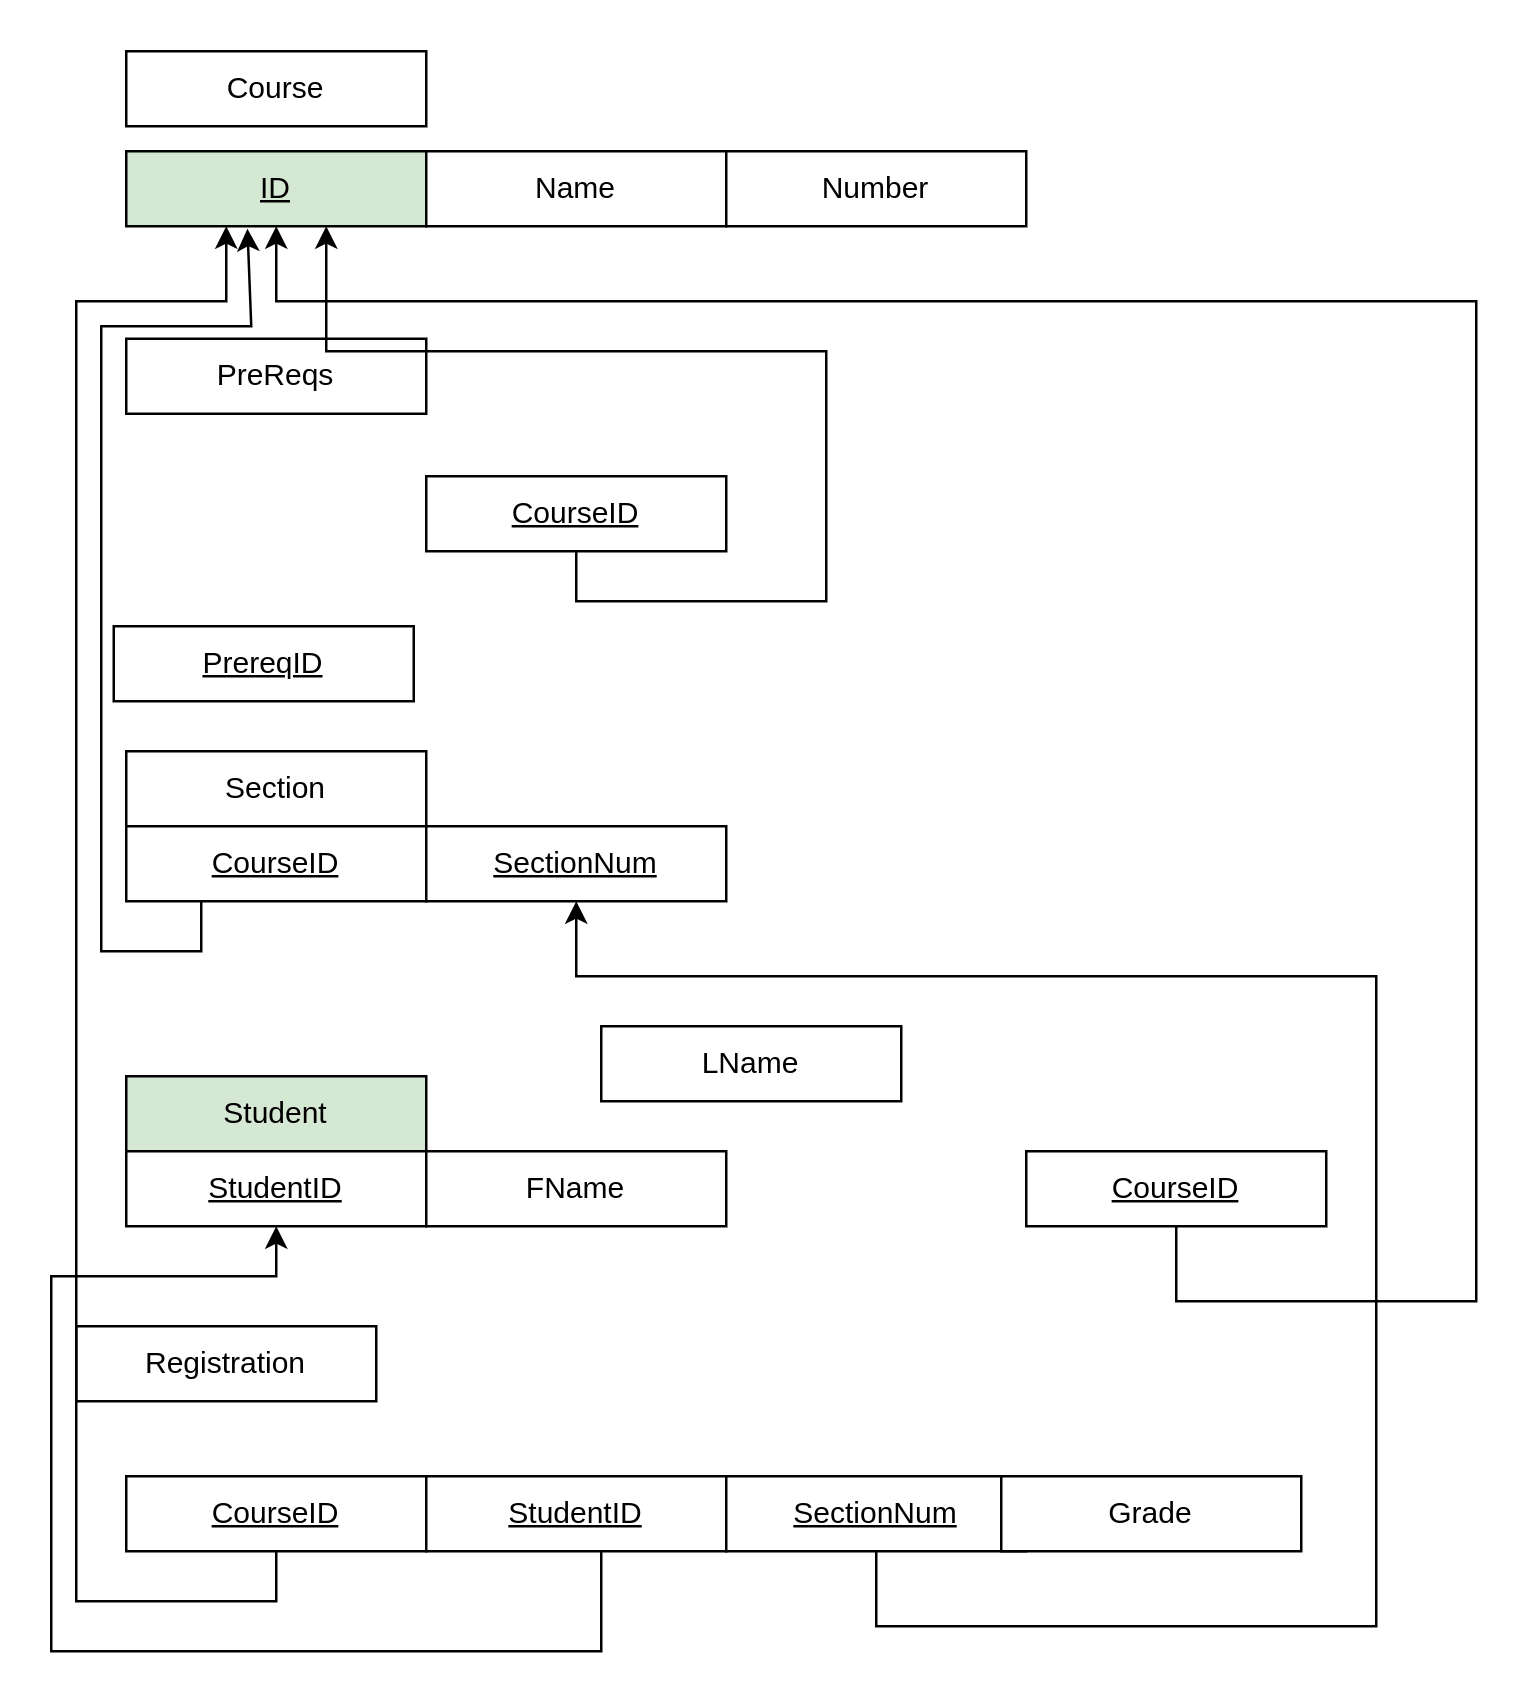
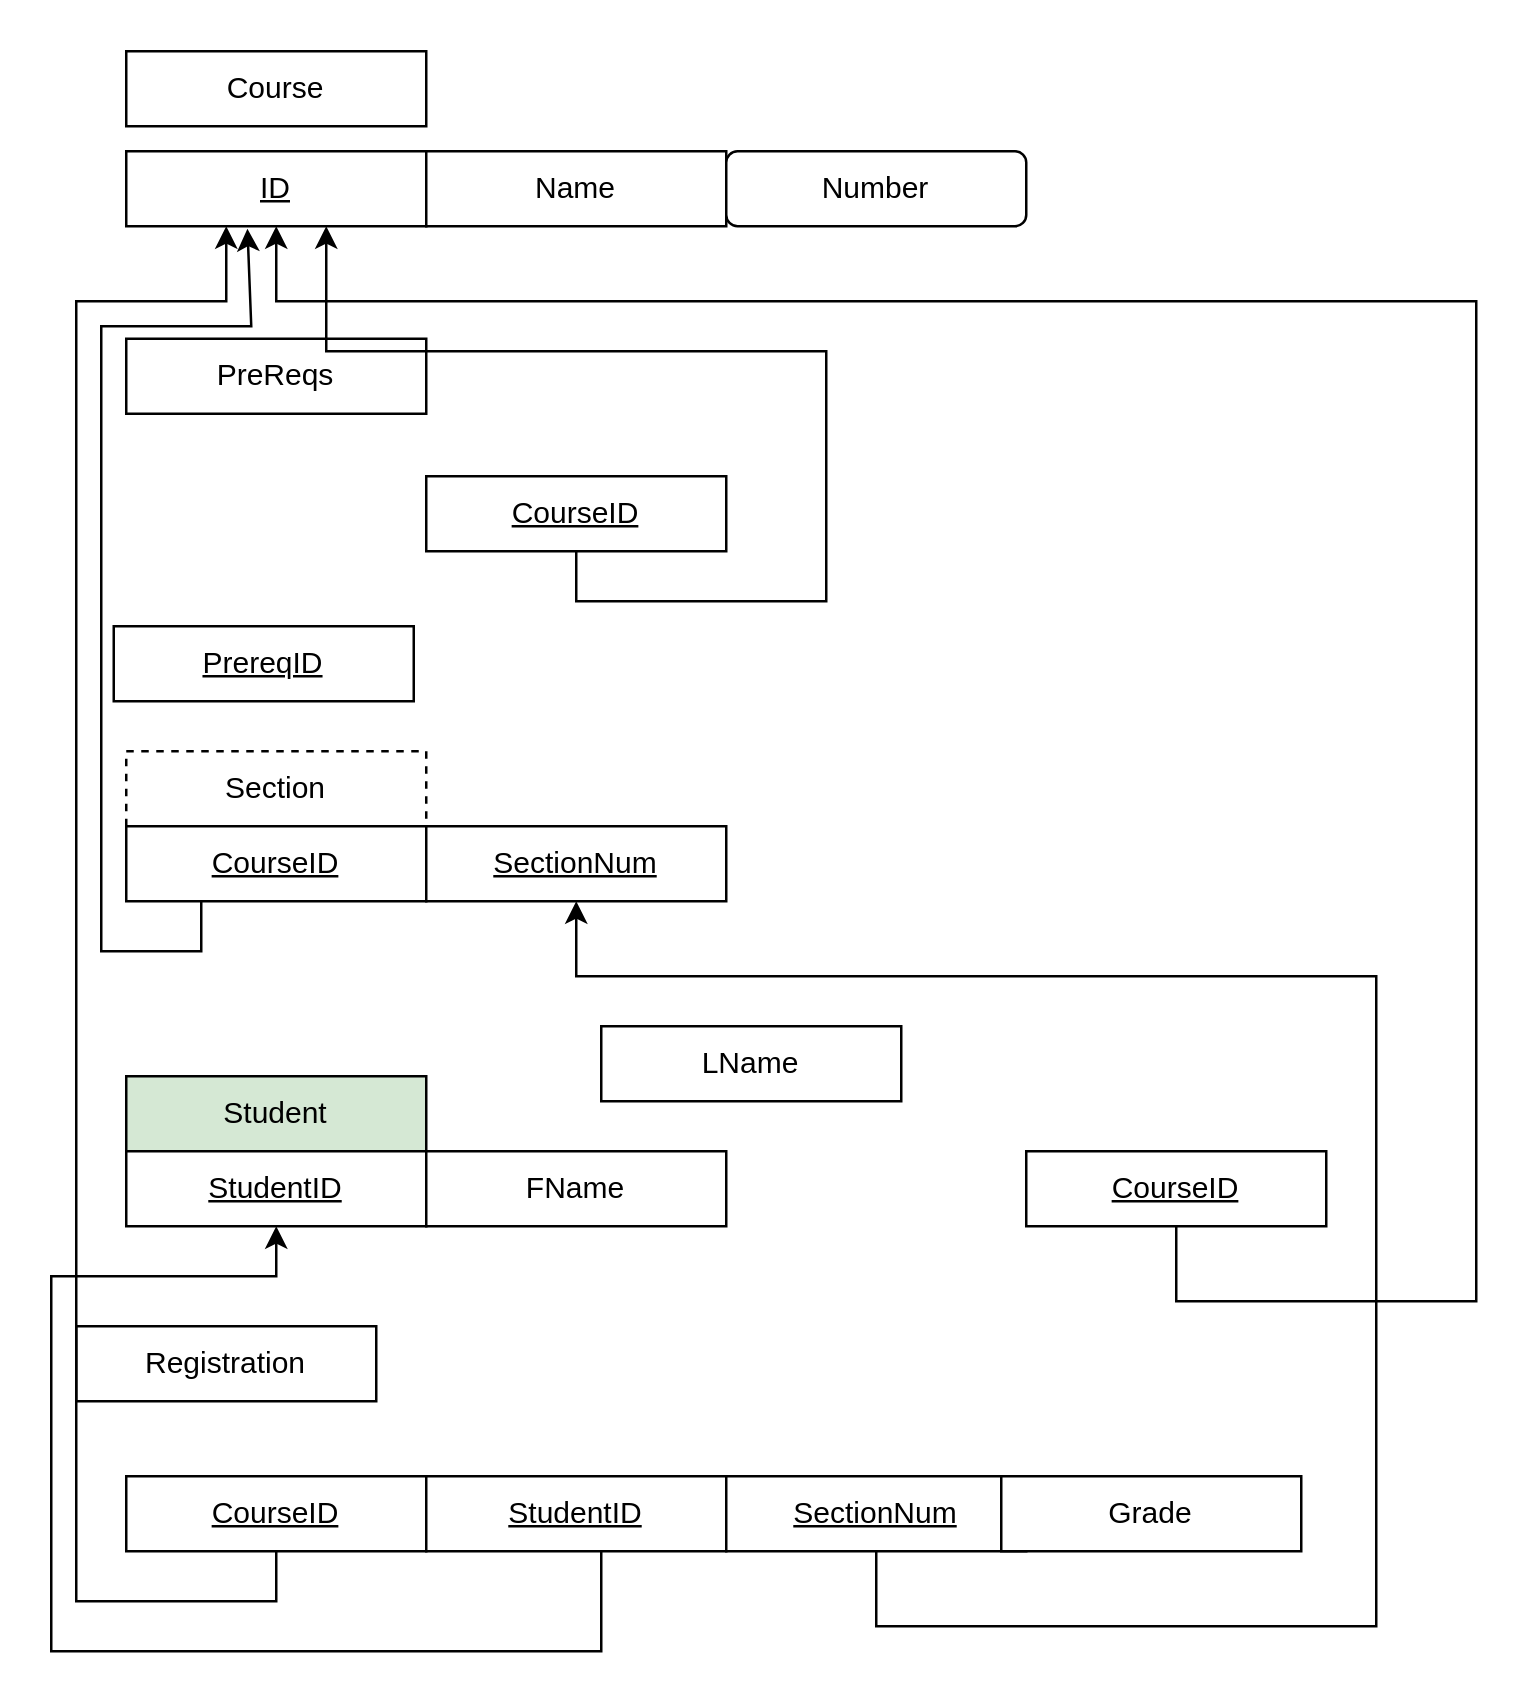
(276, 189) -> (276, 189)
(876, 189) -> (876, 189)
(276, 789) -> (276, 789)
